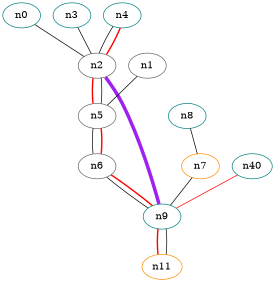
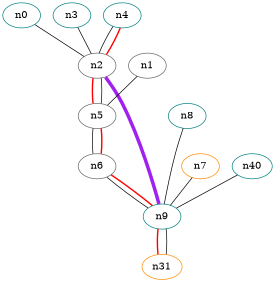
(194, 141) -> (172, 166)
(207, 192) -> (207, 192)
(162, 267) -> (162, 267)
